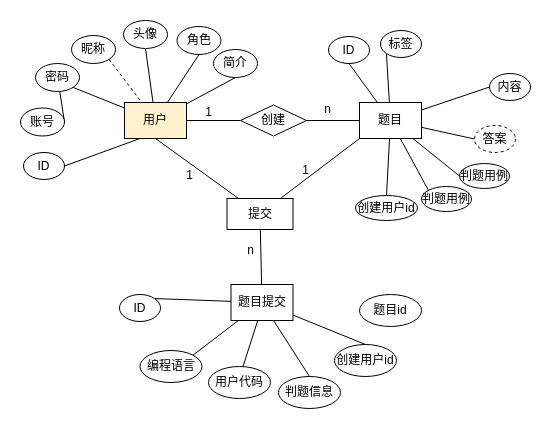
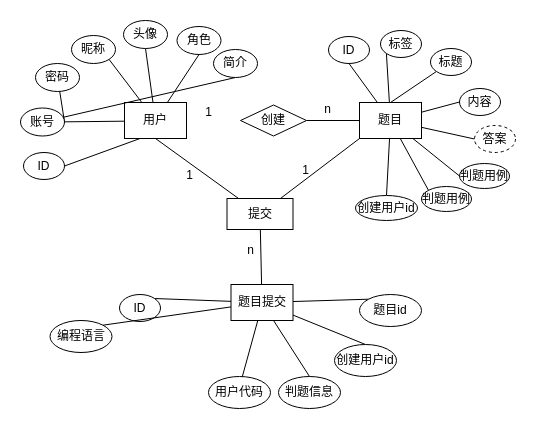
none -> (451, 62)
(125, 81) -> (125, 81)
none -> (414, 87)
(510, 87) -> (480, 102)
(211, 91) -> (149, 97)
(98, 98) -> none
(156, 121) -> (156, 121)
(214, 121) -> (96, 122)
none -> (330, 300)
(171, 367) -> (81, 337)
(240, 383) -> (240, 393)
